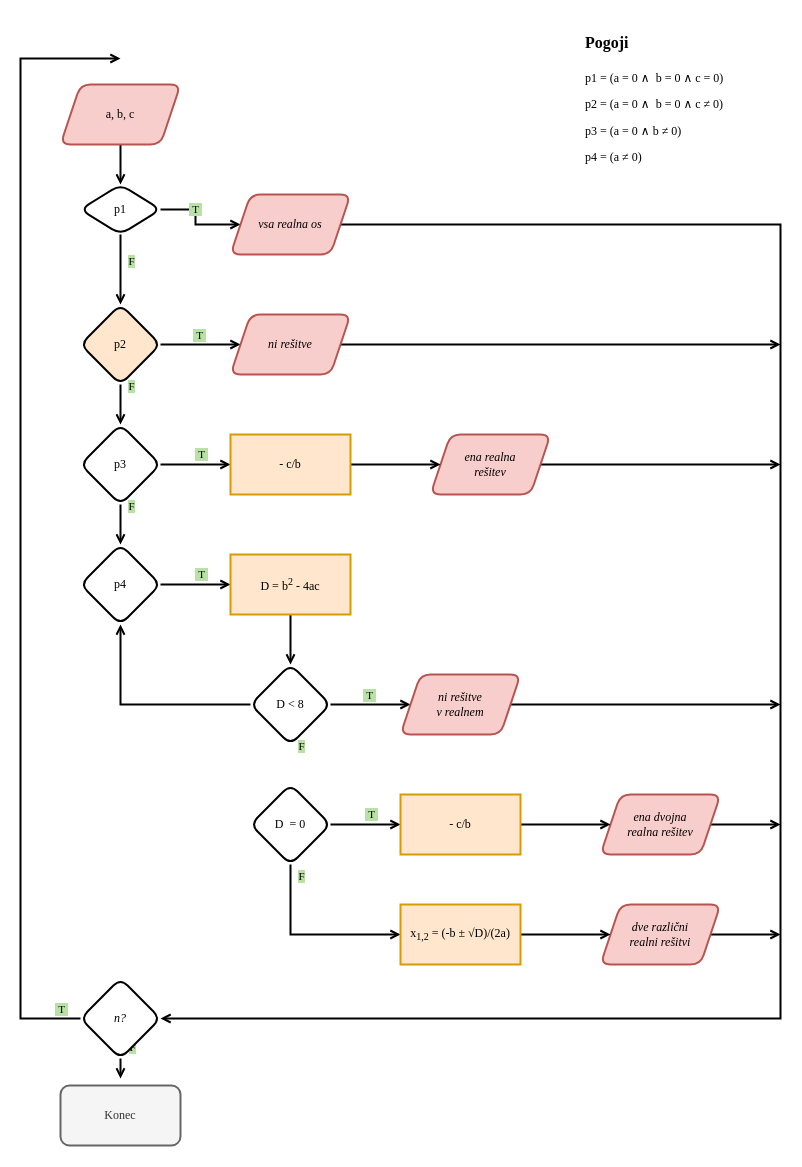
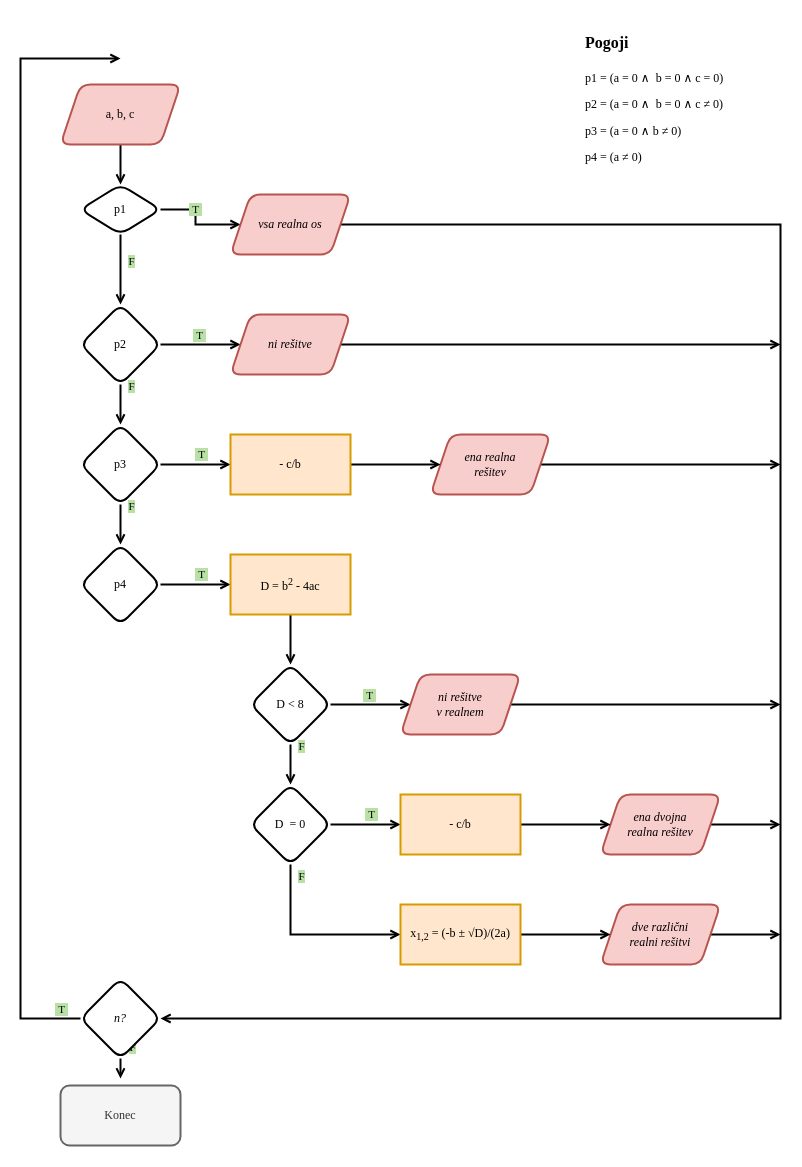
(121, 345) -> (121, 345)
(149, 705) -> (291, 762)
